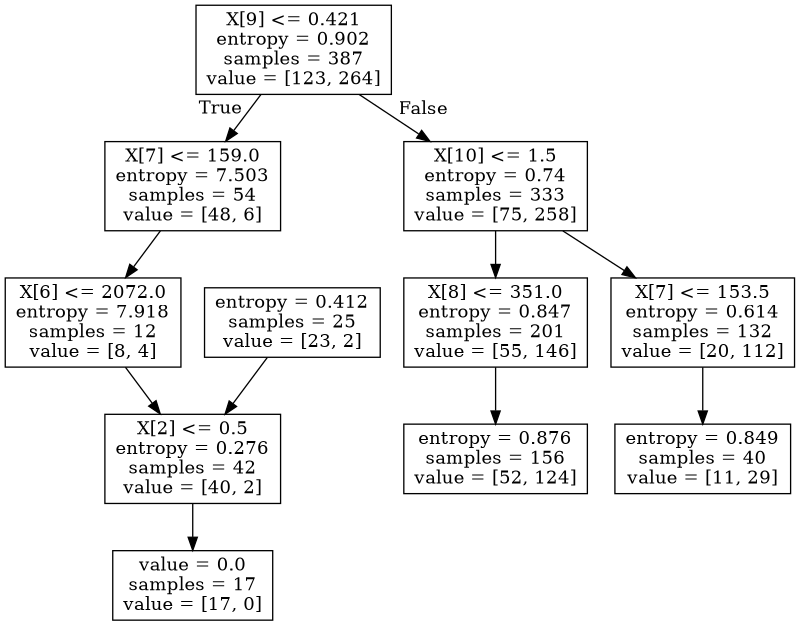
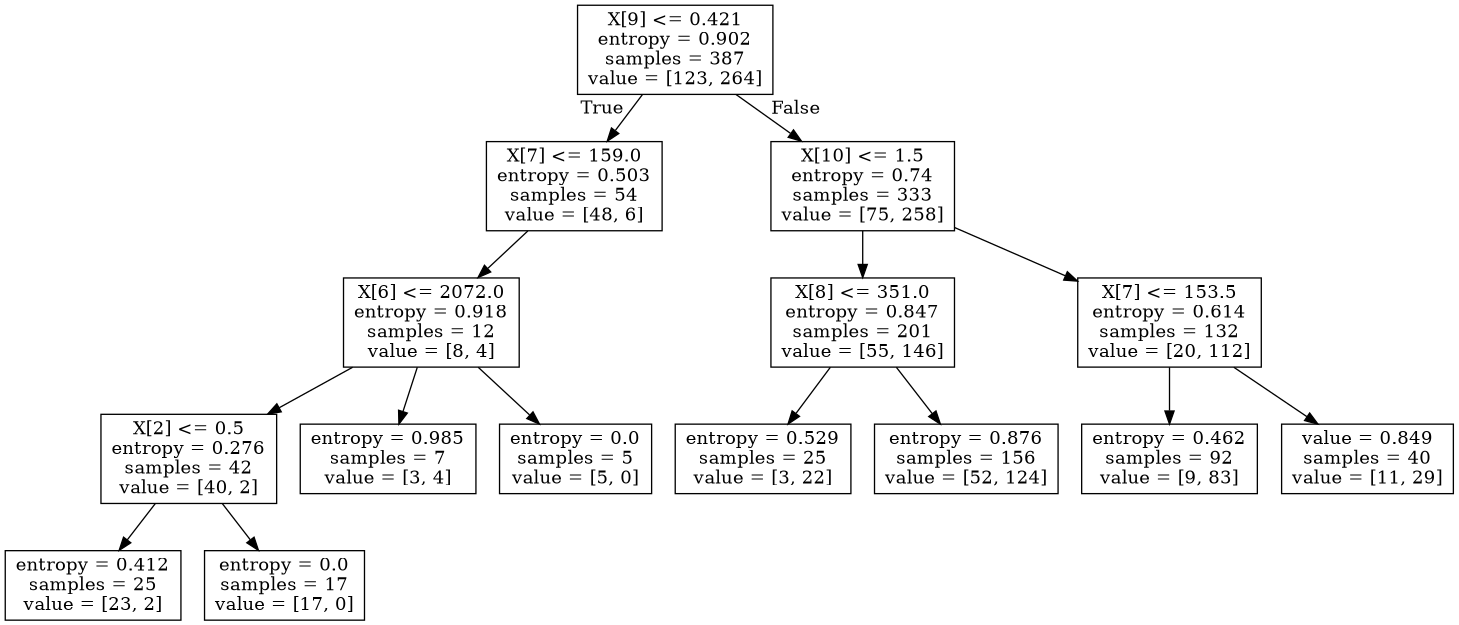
(193, 186) -> (574, 186)
(93, 323) -> (431, 323)
(250, 381) -> (141, 522)
none -> (388, 459)
none -> (576, 459)
(703, 459) -> (1367, 459)
none -> (763, 459)
none -> (1170, 459)
(193, 585) -> (285, 585)
